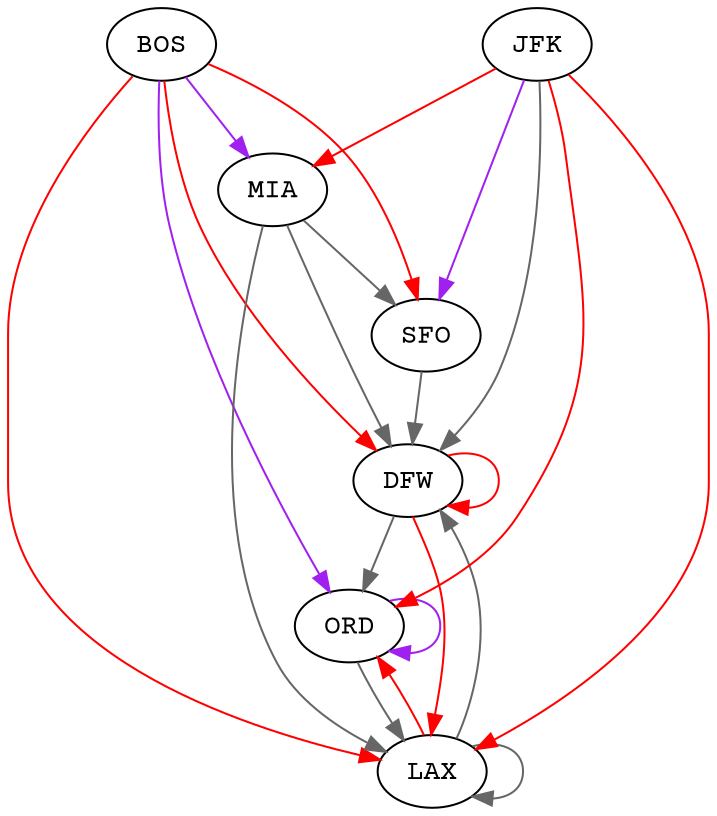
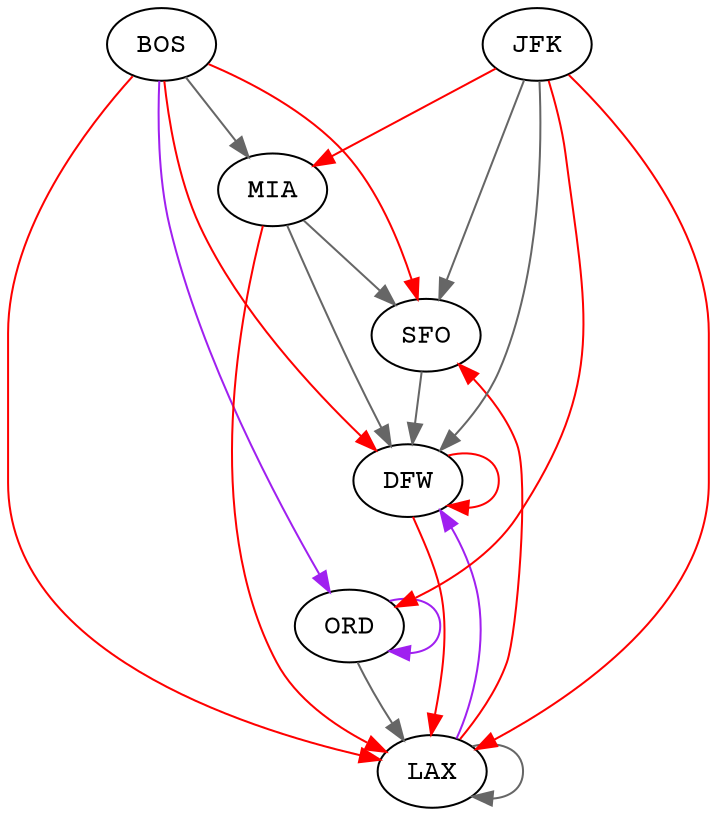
(211, 109) -> (211, 109)
(485, 180) -> (485, 180)
(235, 507) -> (235, 507)
(383, 544) -> none
(481, 632) -> (481, 632)
(408, 704) -> (520, 559)
